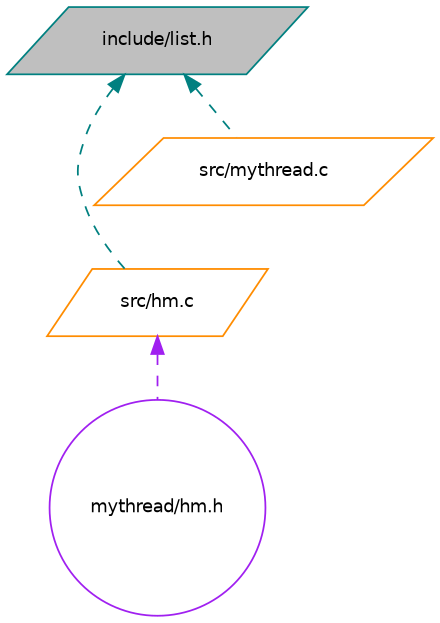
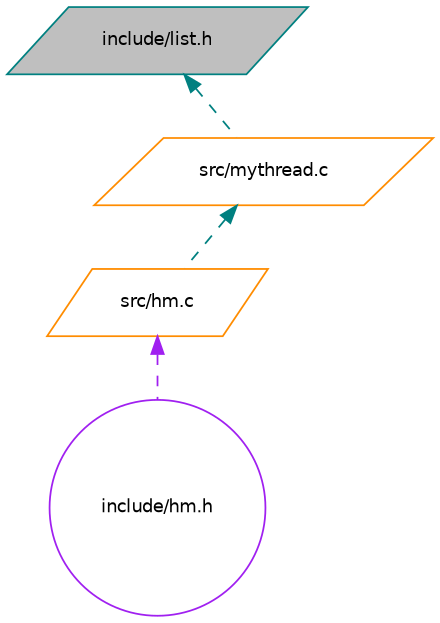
(79, 181) -> (205, 244)
(158, 508) -> (158, 508)
